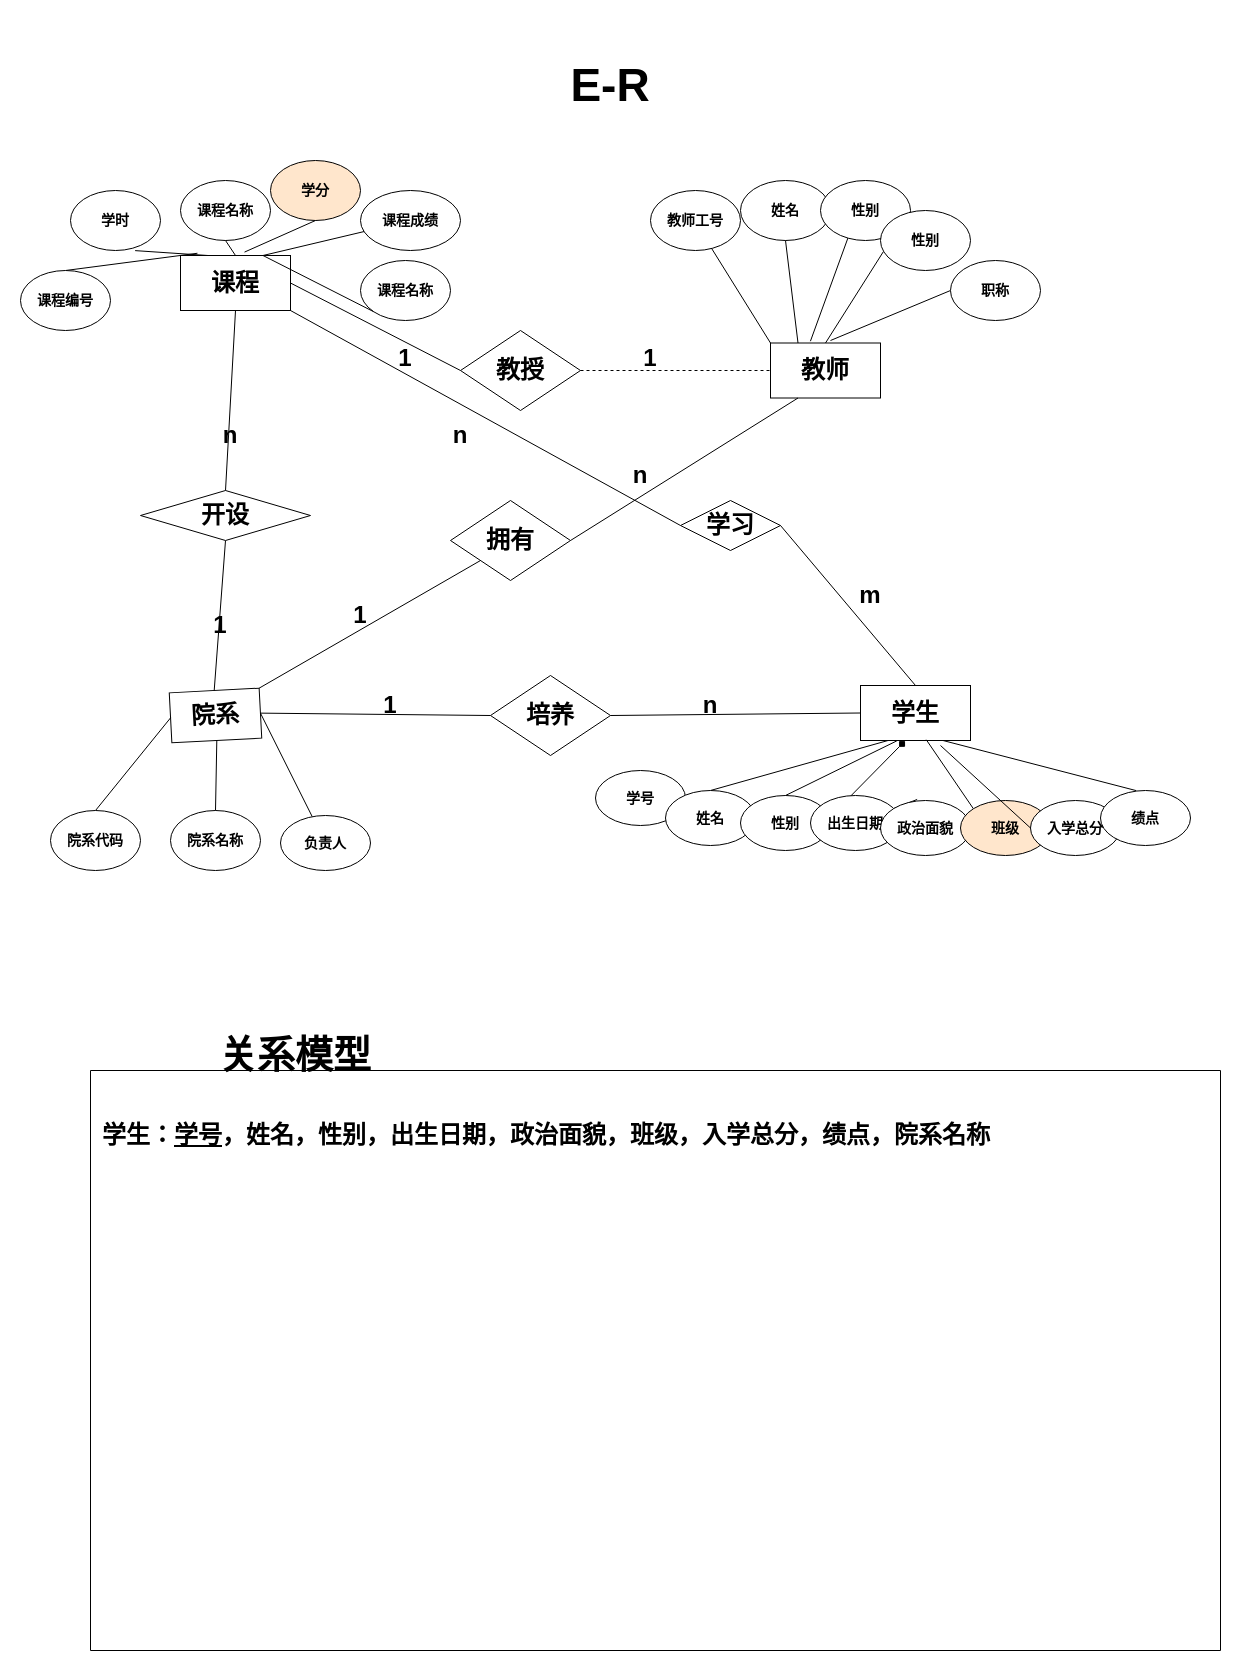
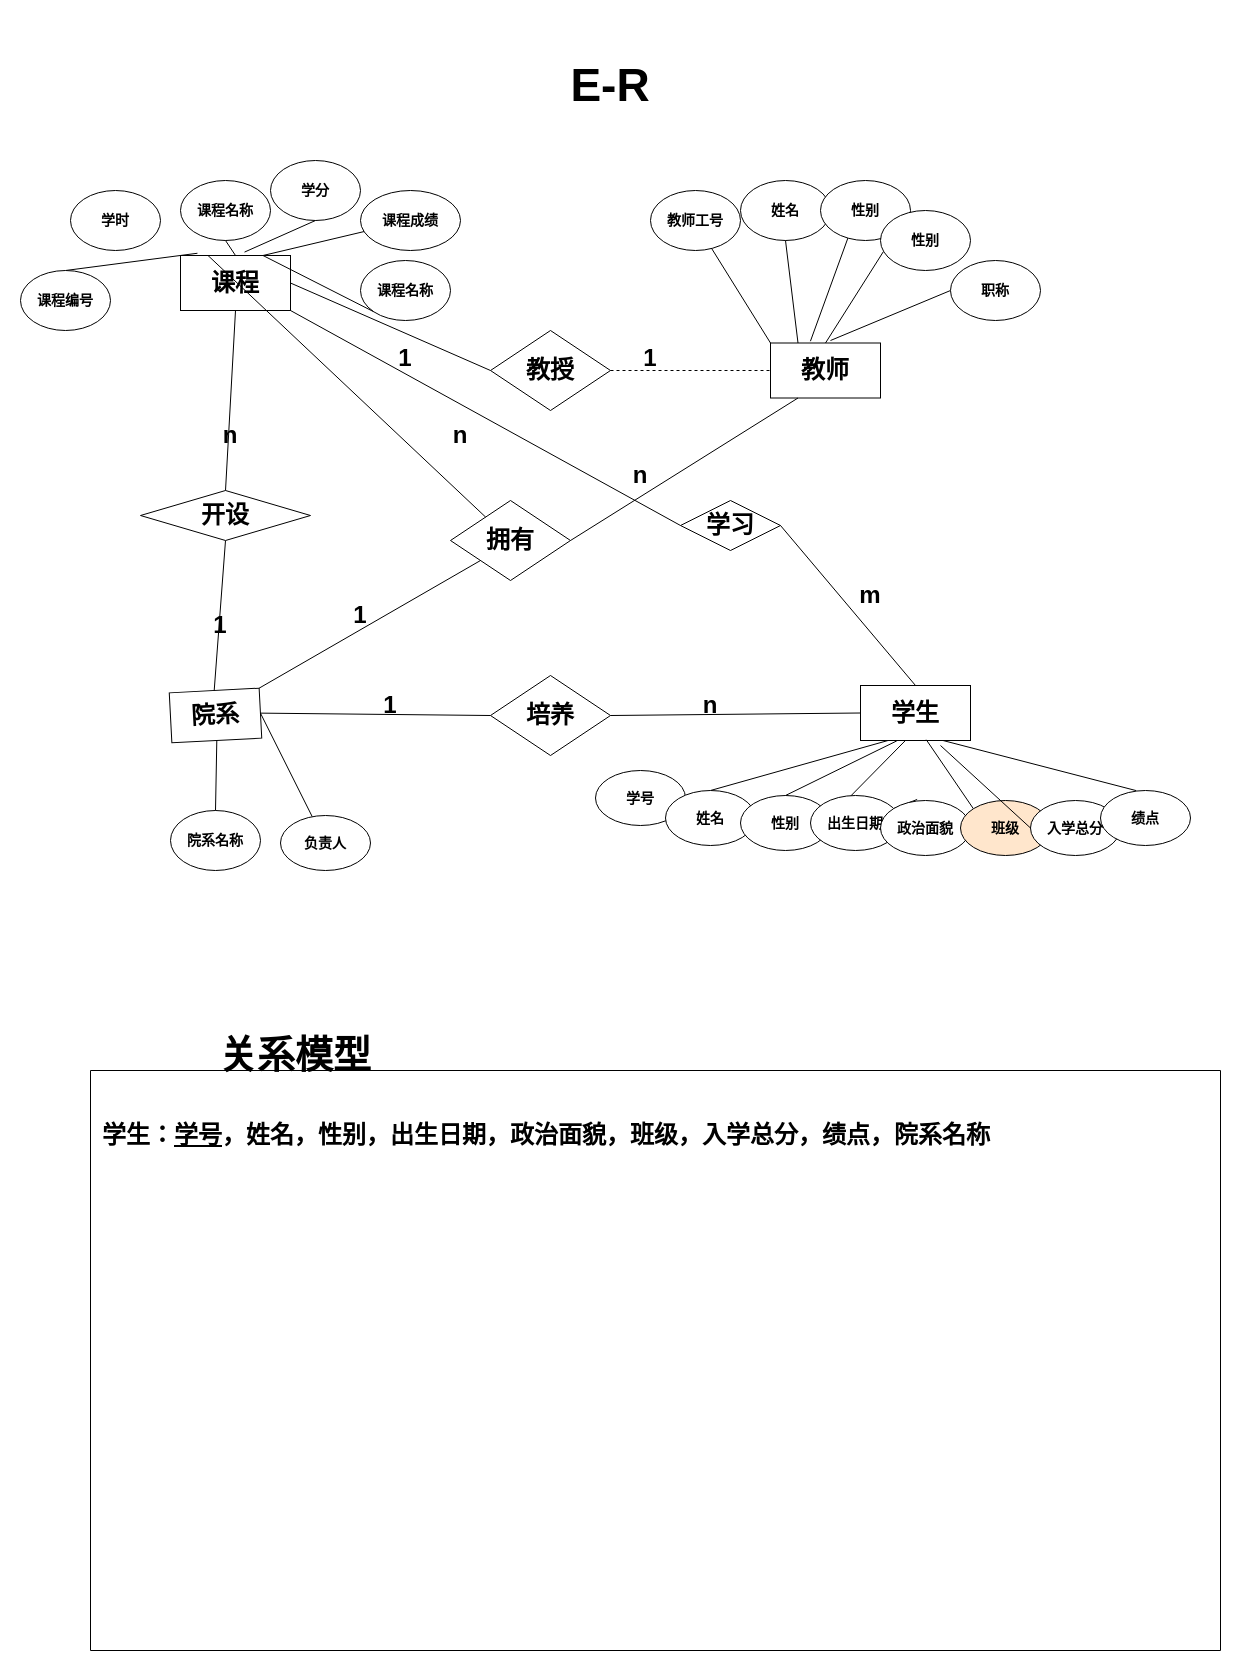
(316, 191) -> (316, 191)
(158, 252) -> (358, 397)
(521, 371) -> (551, 371)
(899, 747) -> (902, 744)
(133, 764) -> none
(96, 841) -> none
